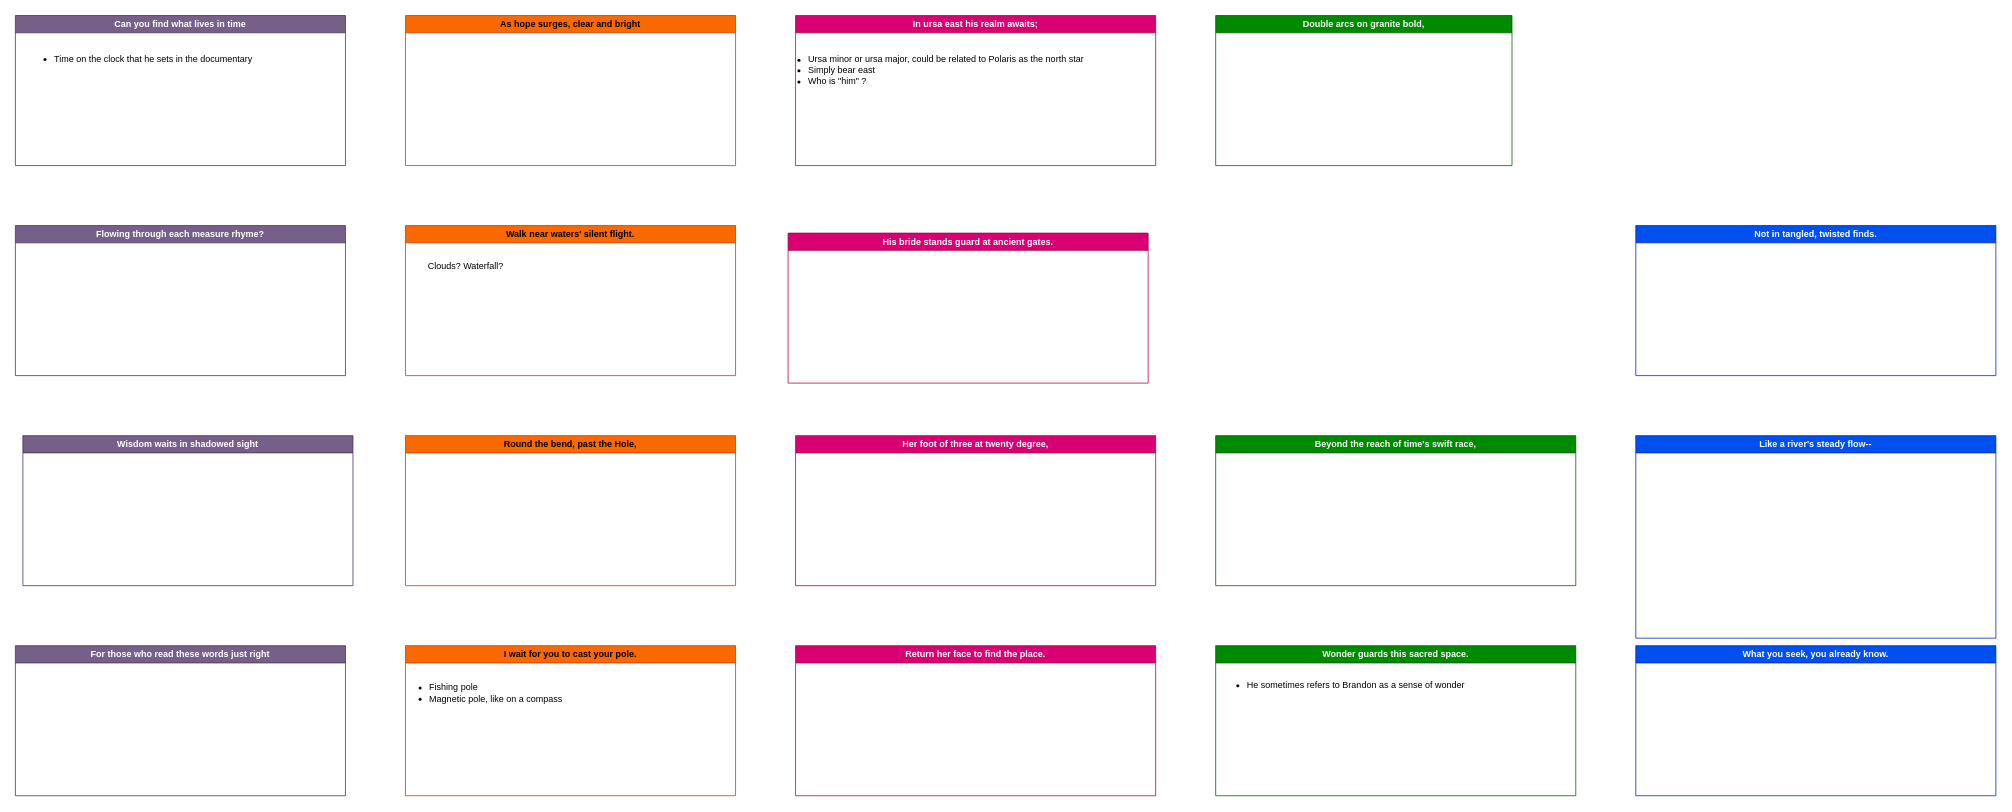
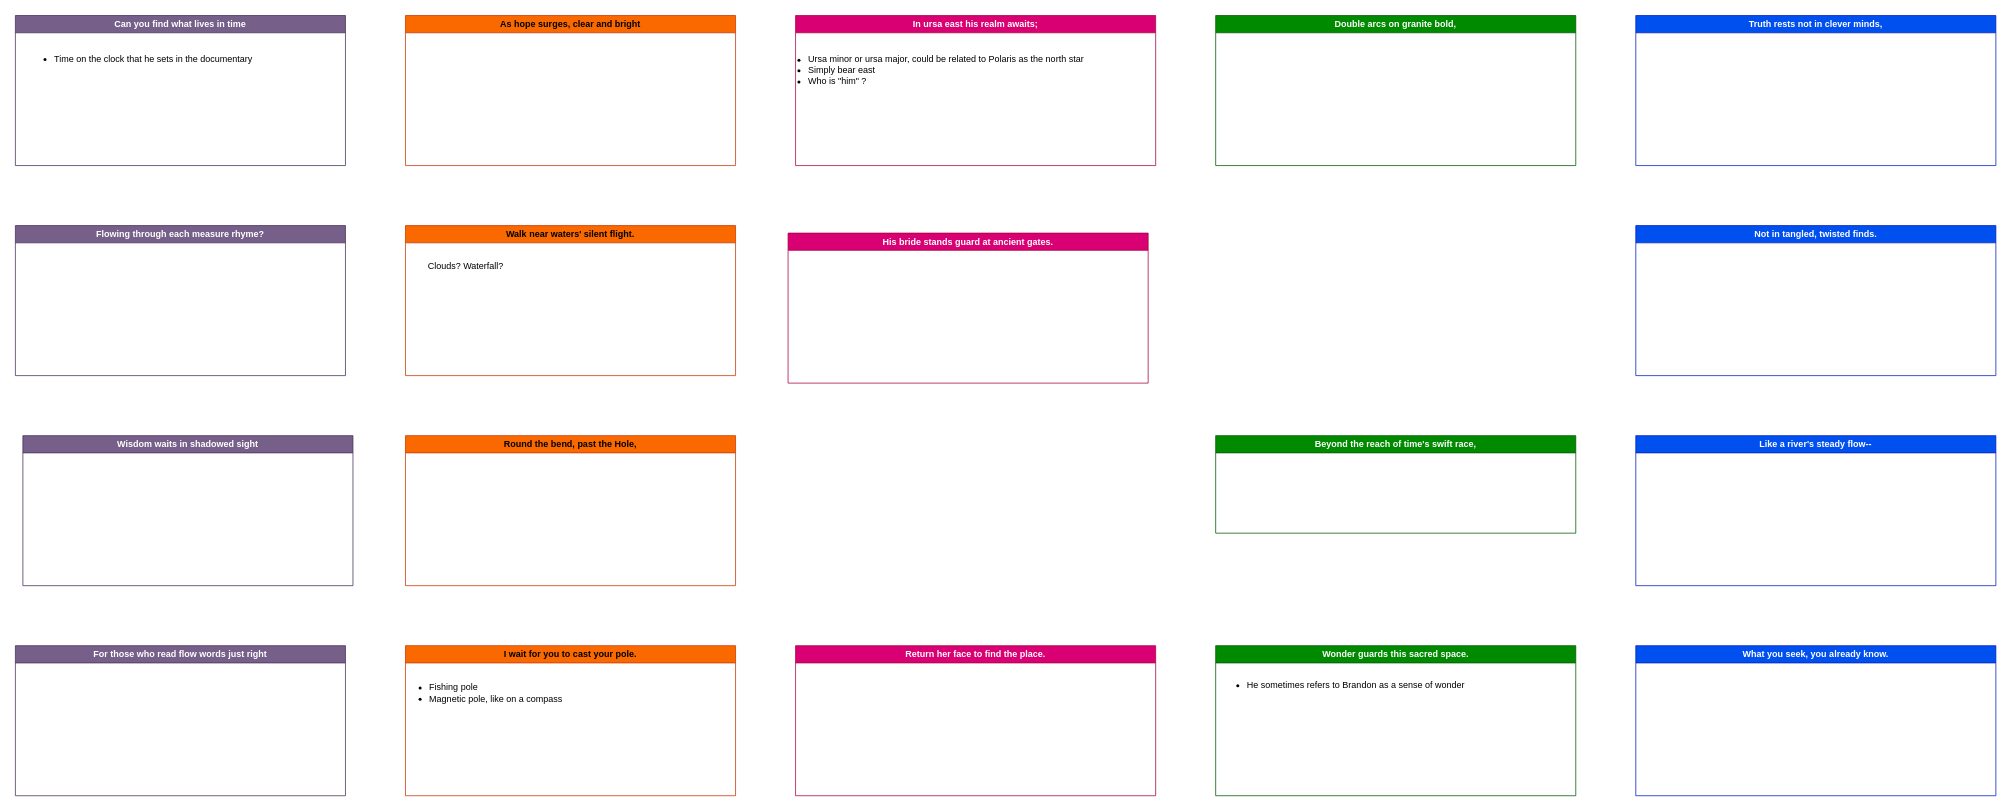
(1364, 90) -> (1395, 90)
none -> (1815, 90)
(975, 510) -> none
(1395, 510) -> (1395, 484)
(1815, 537) -> (1815, 510)
(180, 654) -> (180, 654)
